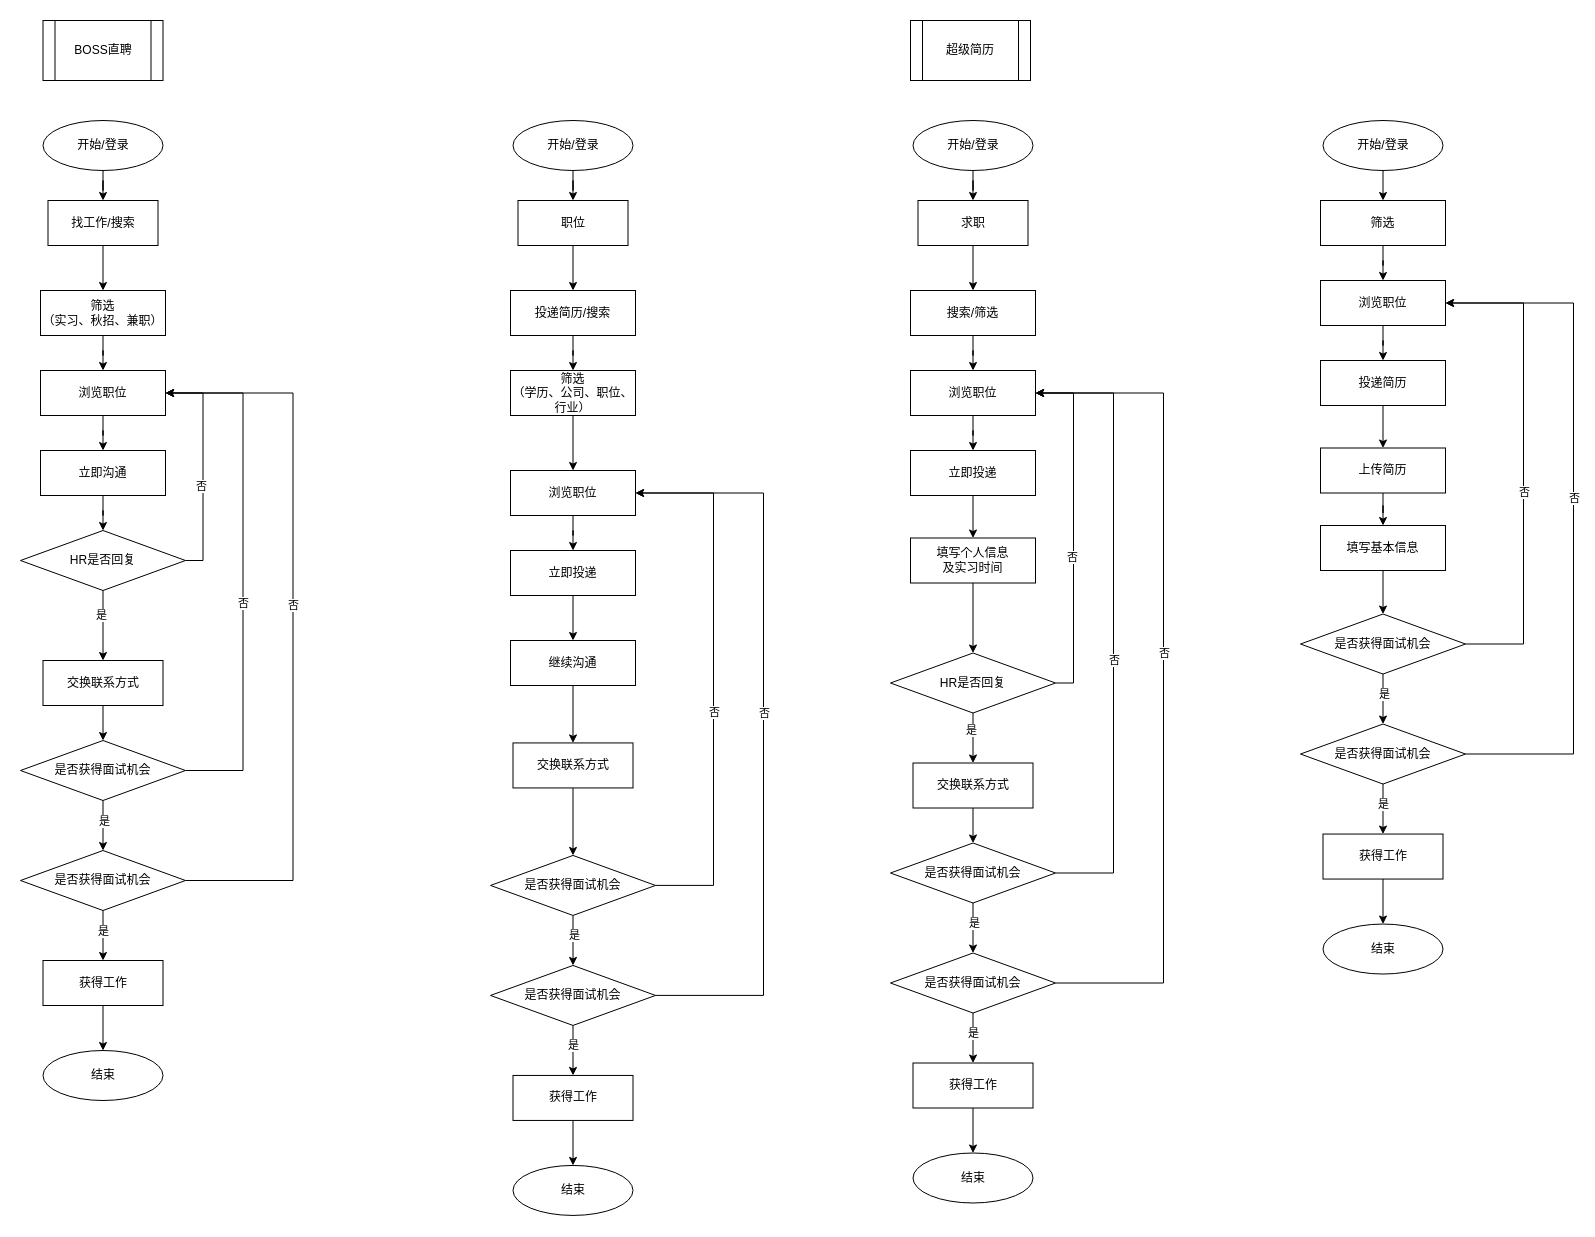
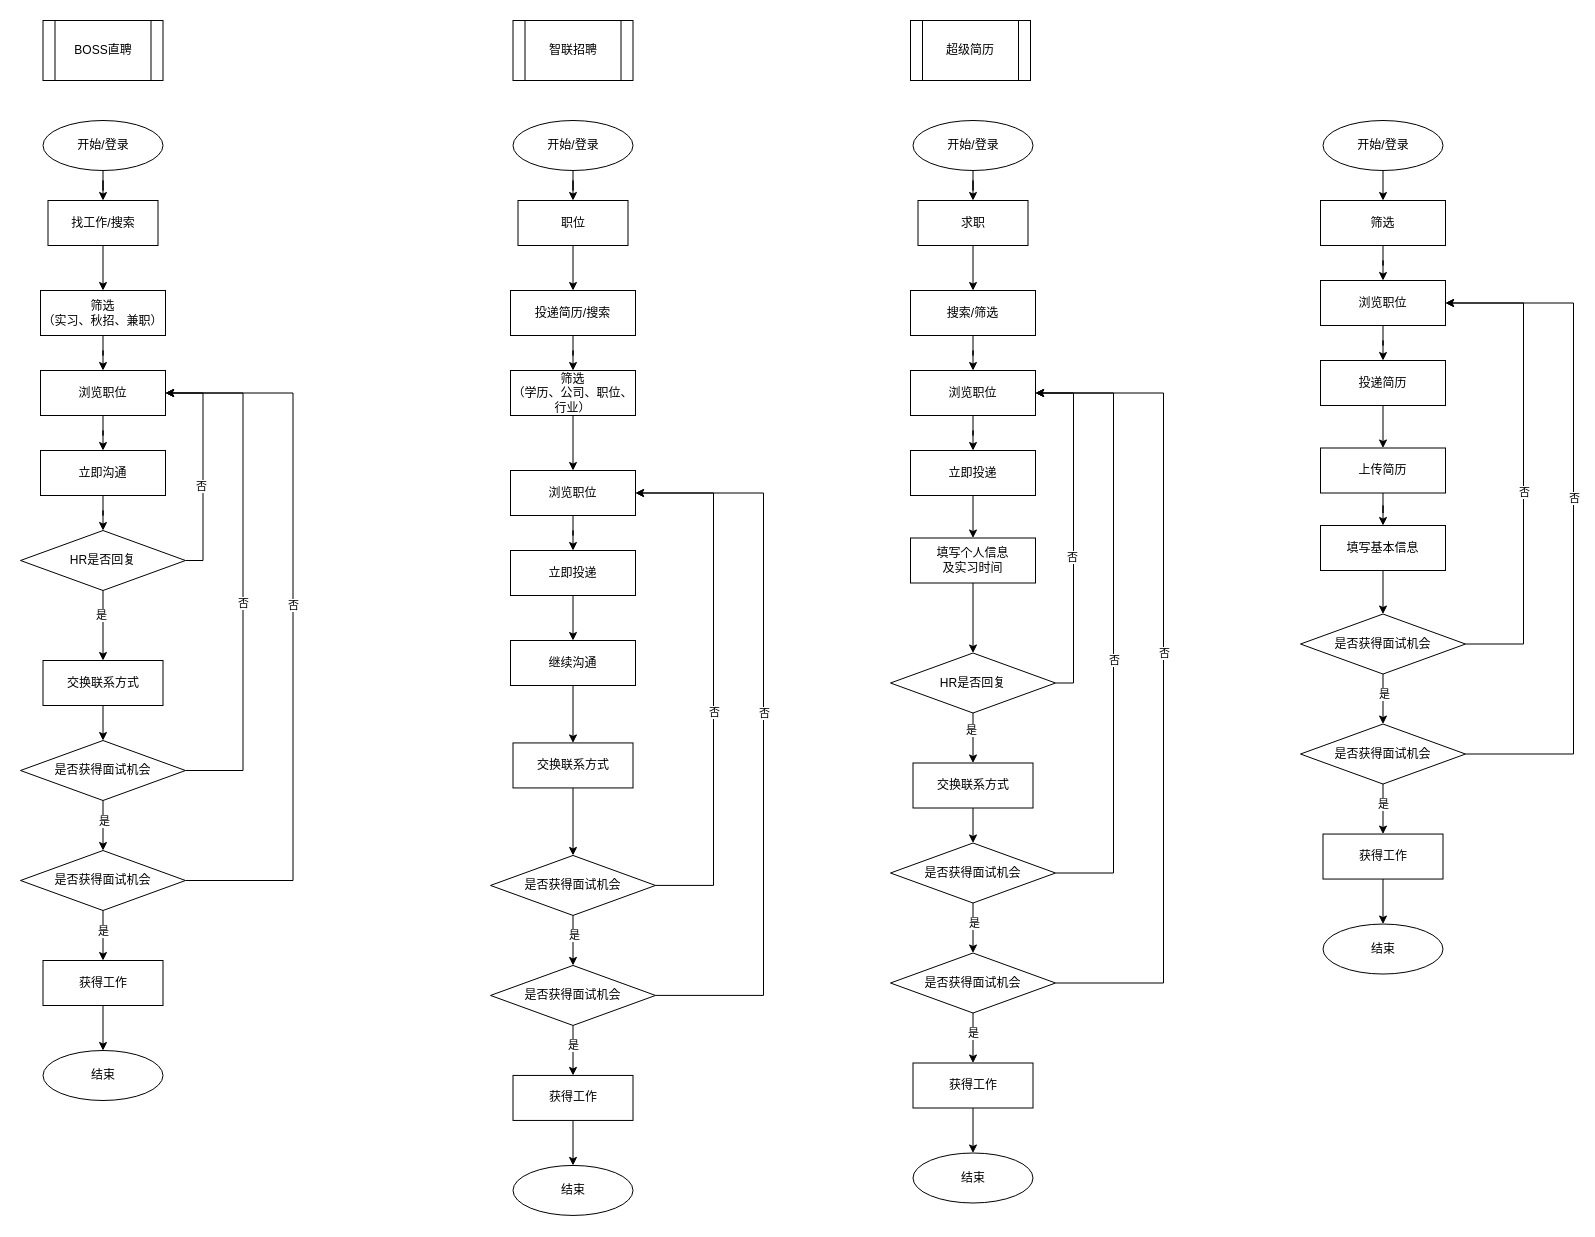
none -> (573, 51)
